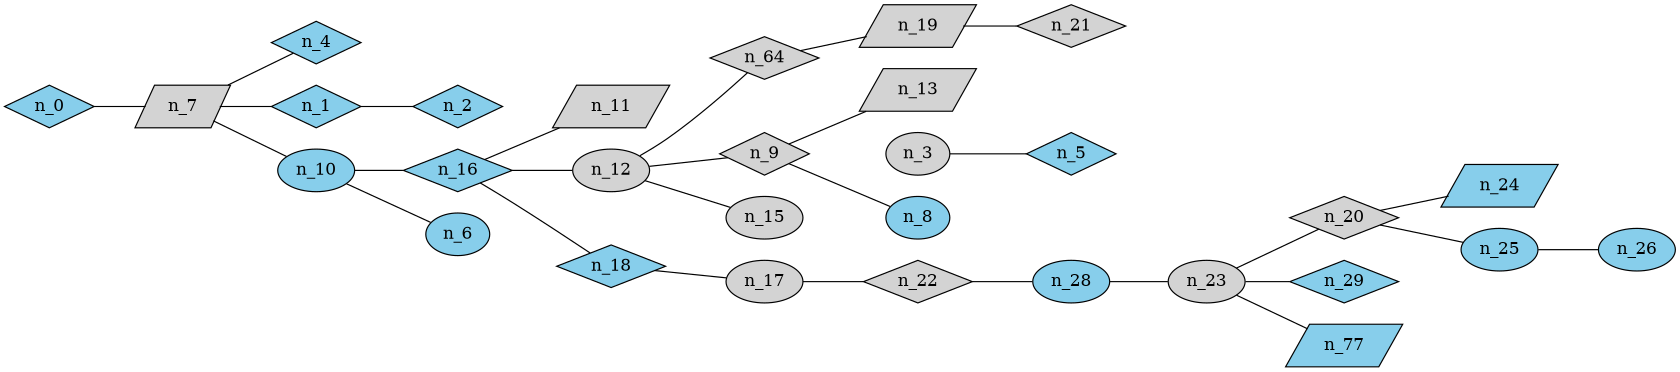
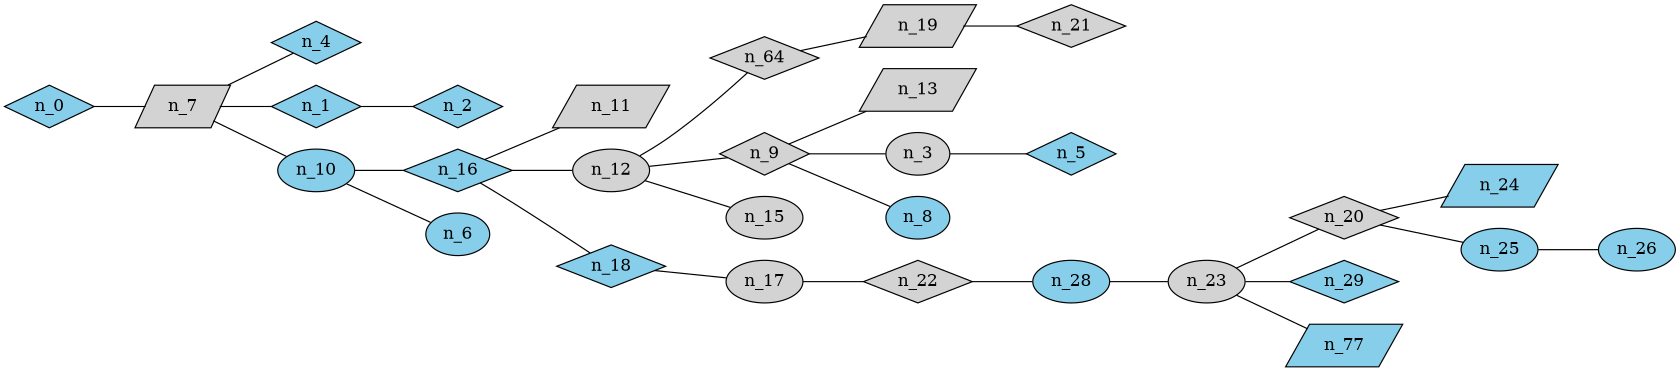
none -> (847, 154)
